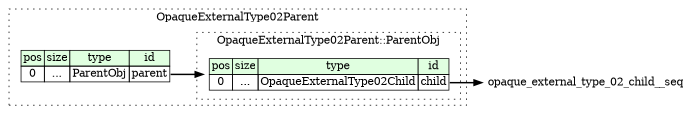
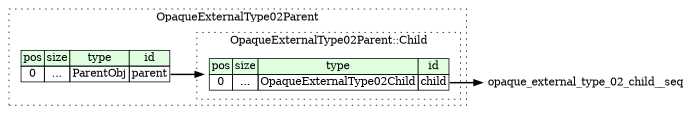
(329, 41) -> (329, 41)
